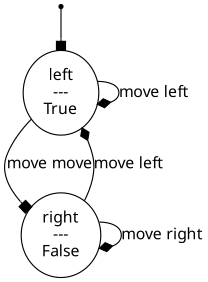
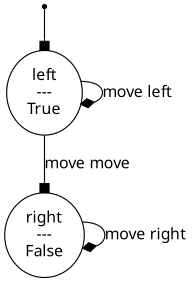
(94, 171) -> none
